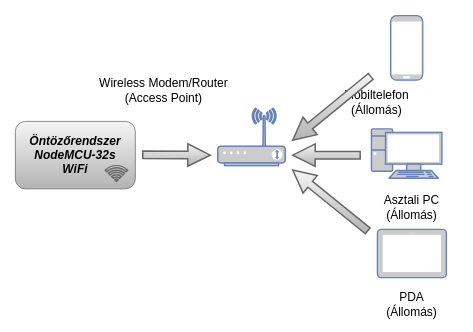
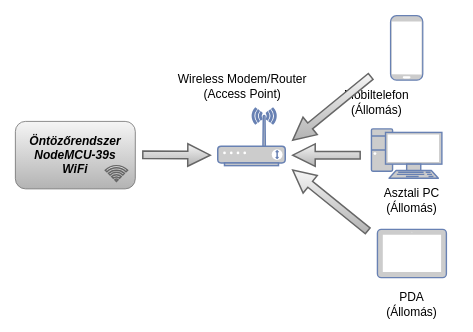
(164, 90) -> (243, 86)
(75, 155) -> (75, 155)
(412, 207) -> (412, 200)
